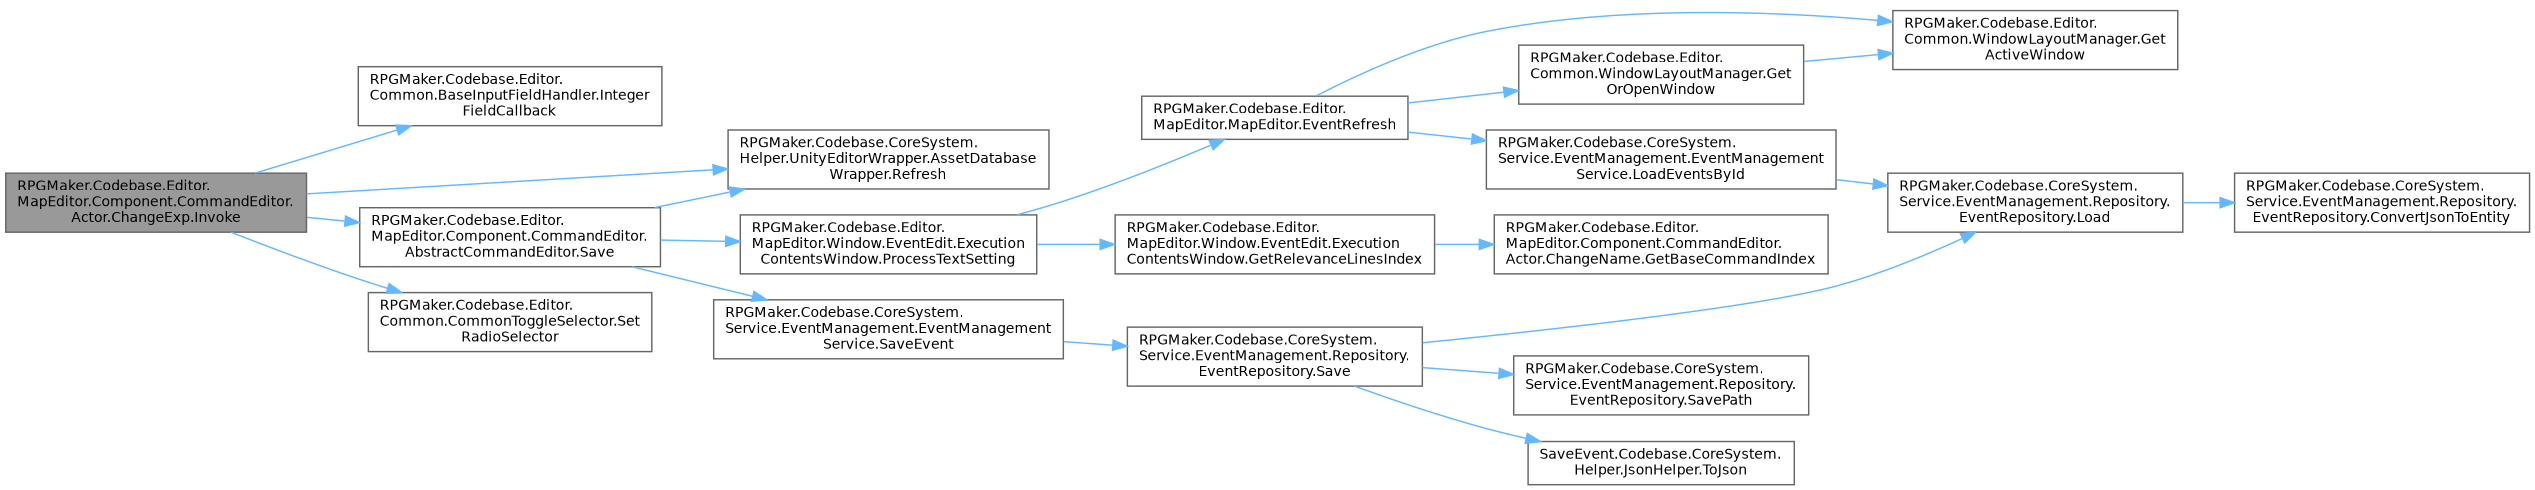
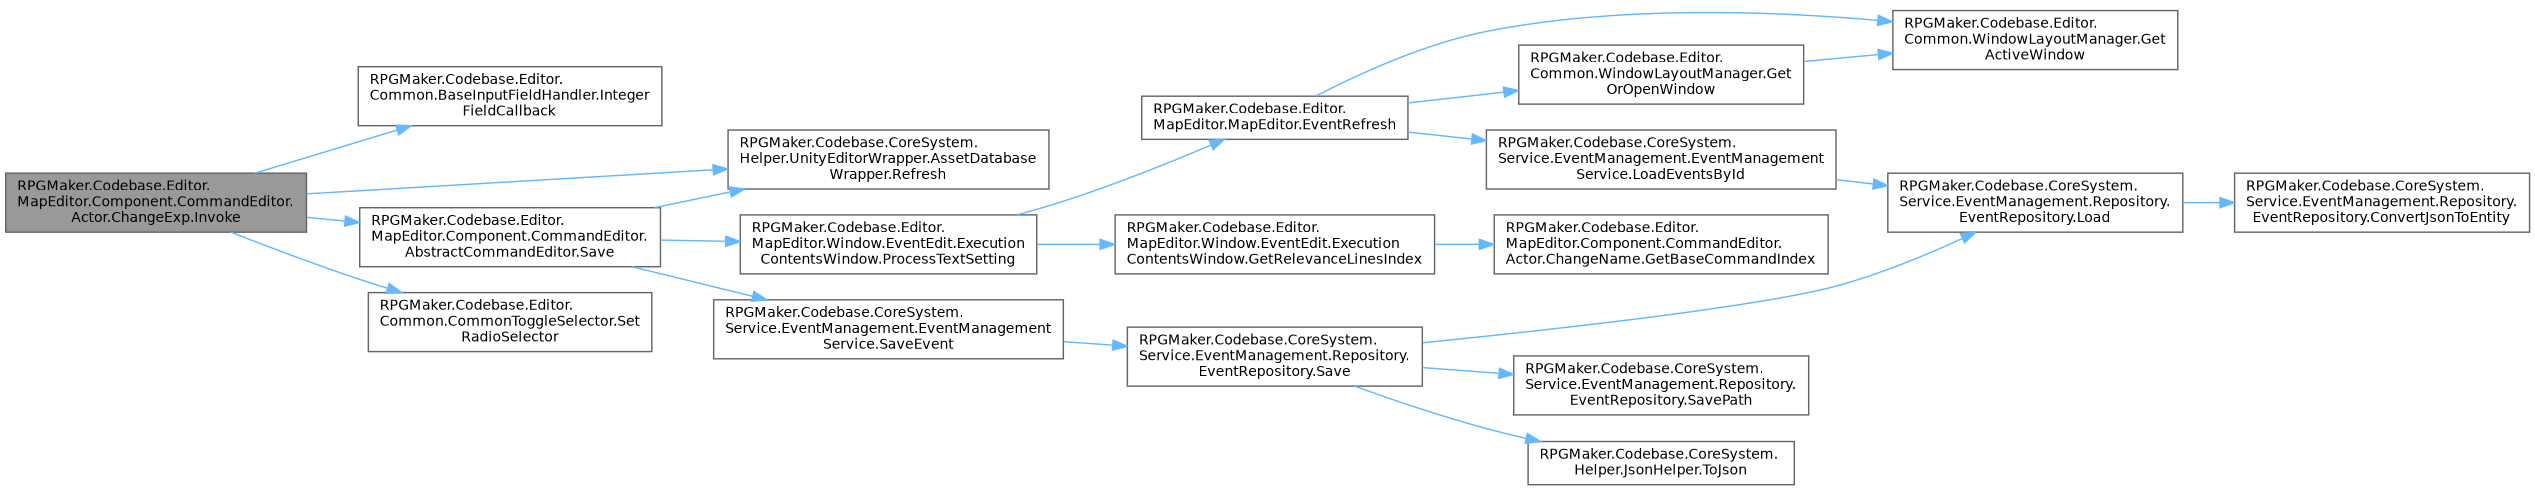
(1661, 463) -> (1661, 463)
